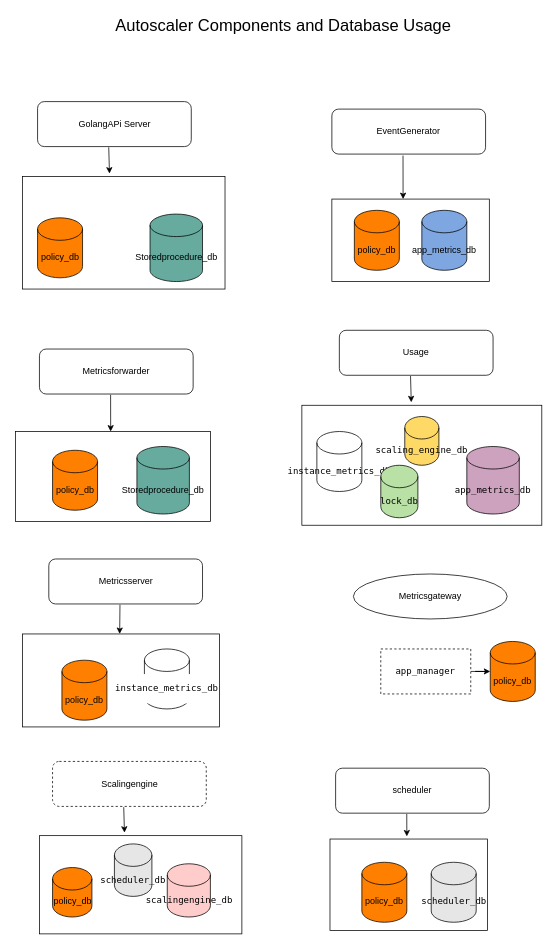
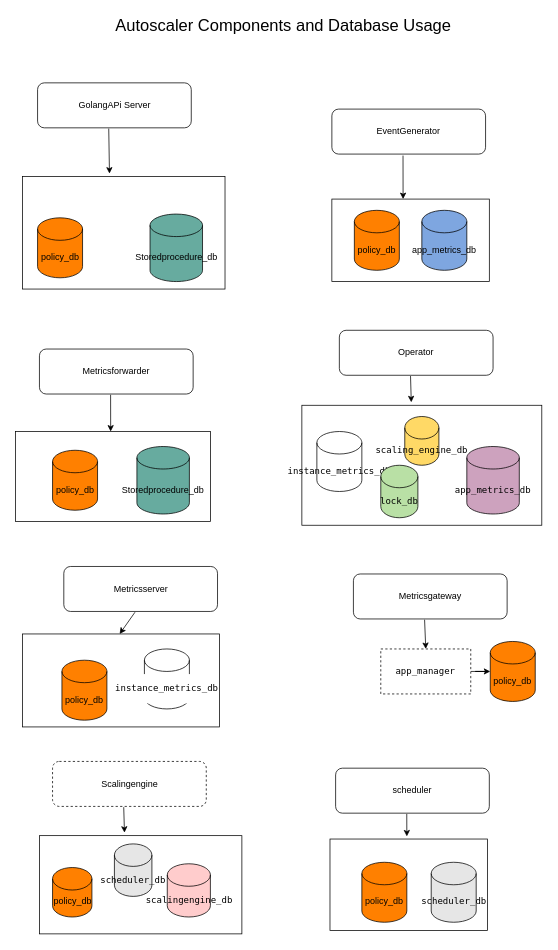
(114, 124) -> (114, 105)
(416, 353) -> (416, 353)
(126, 582) -> (141, 589)
(430, 597) -> (430, 597)
none -> (425, 632)
